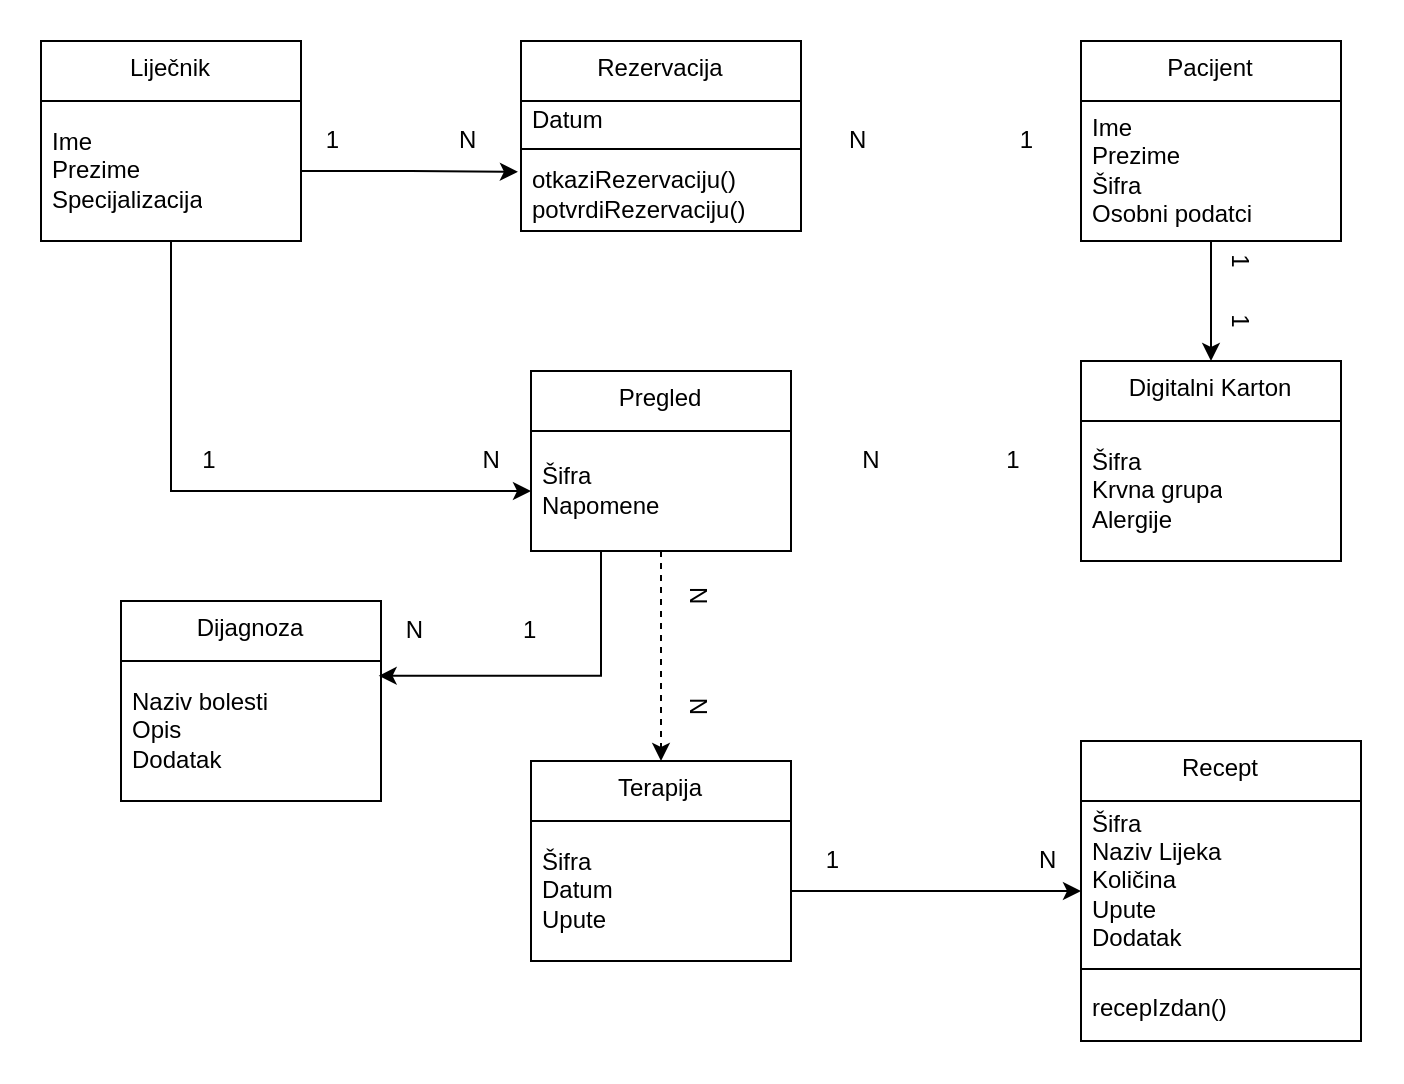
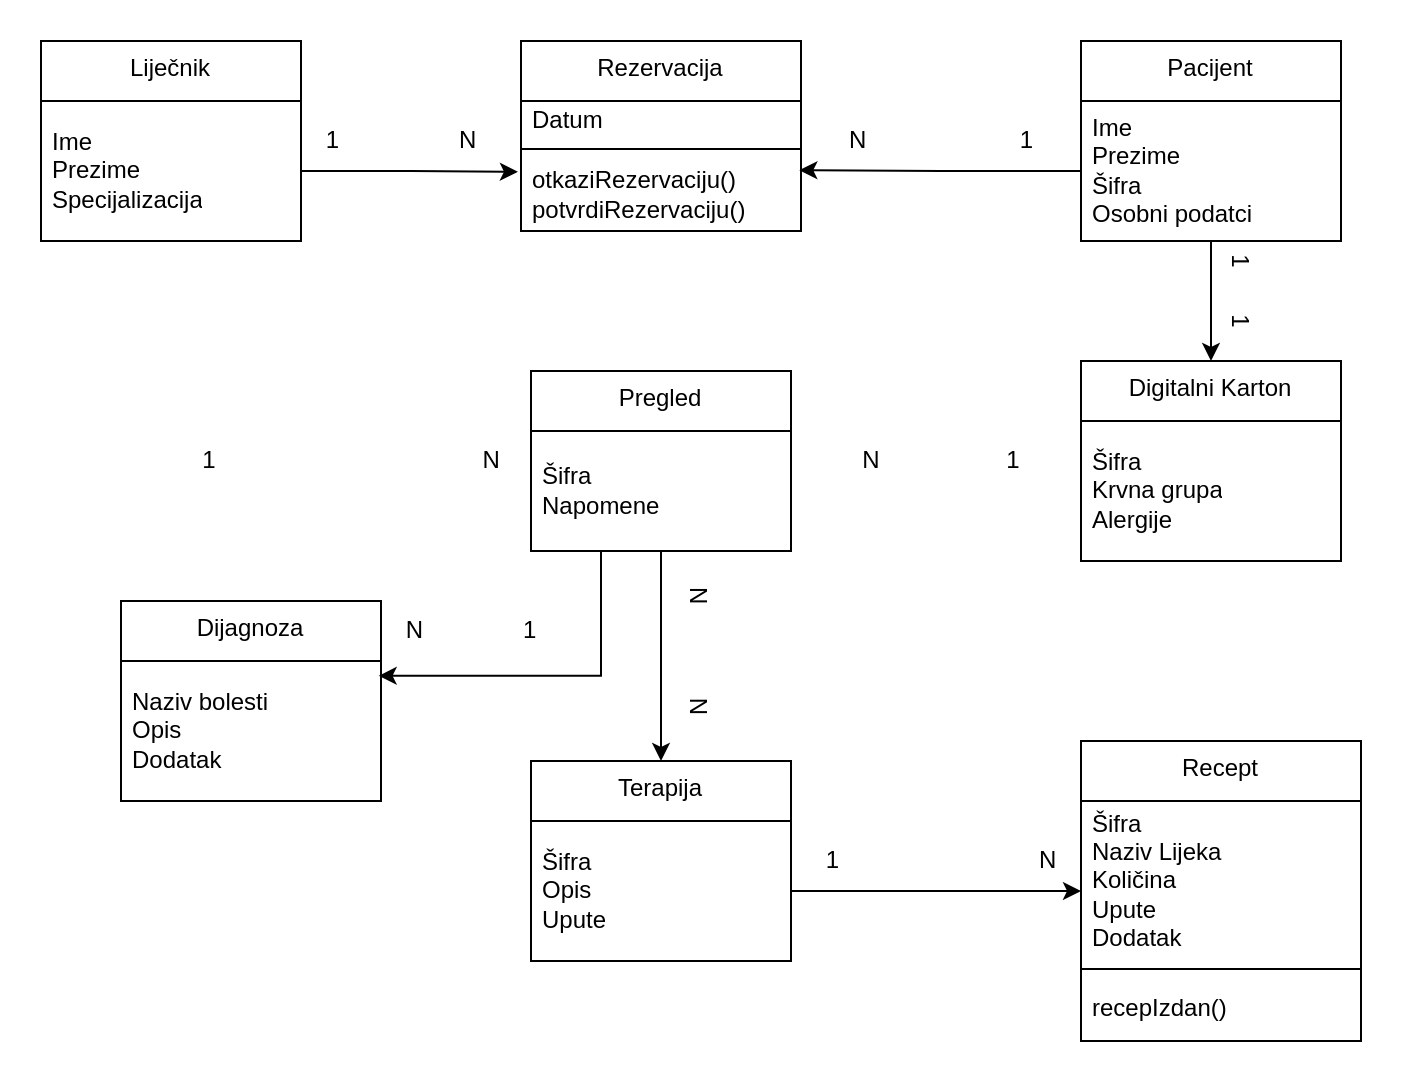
none -> (946, 171)
(221, 491) -> none
(661, 648) -> (661, 648)
(577, 891) -> (577, 891)
